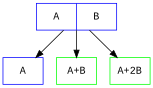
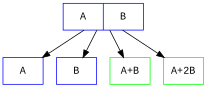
none -> (77, 71)
